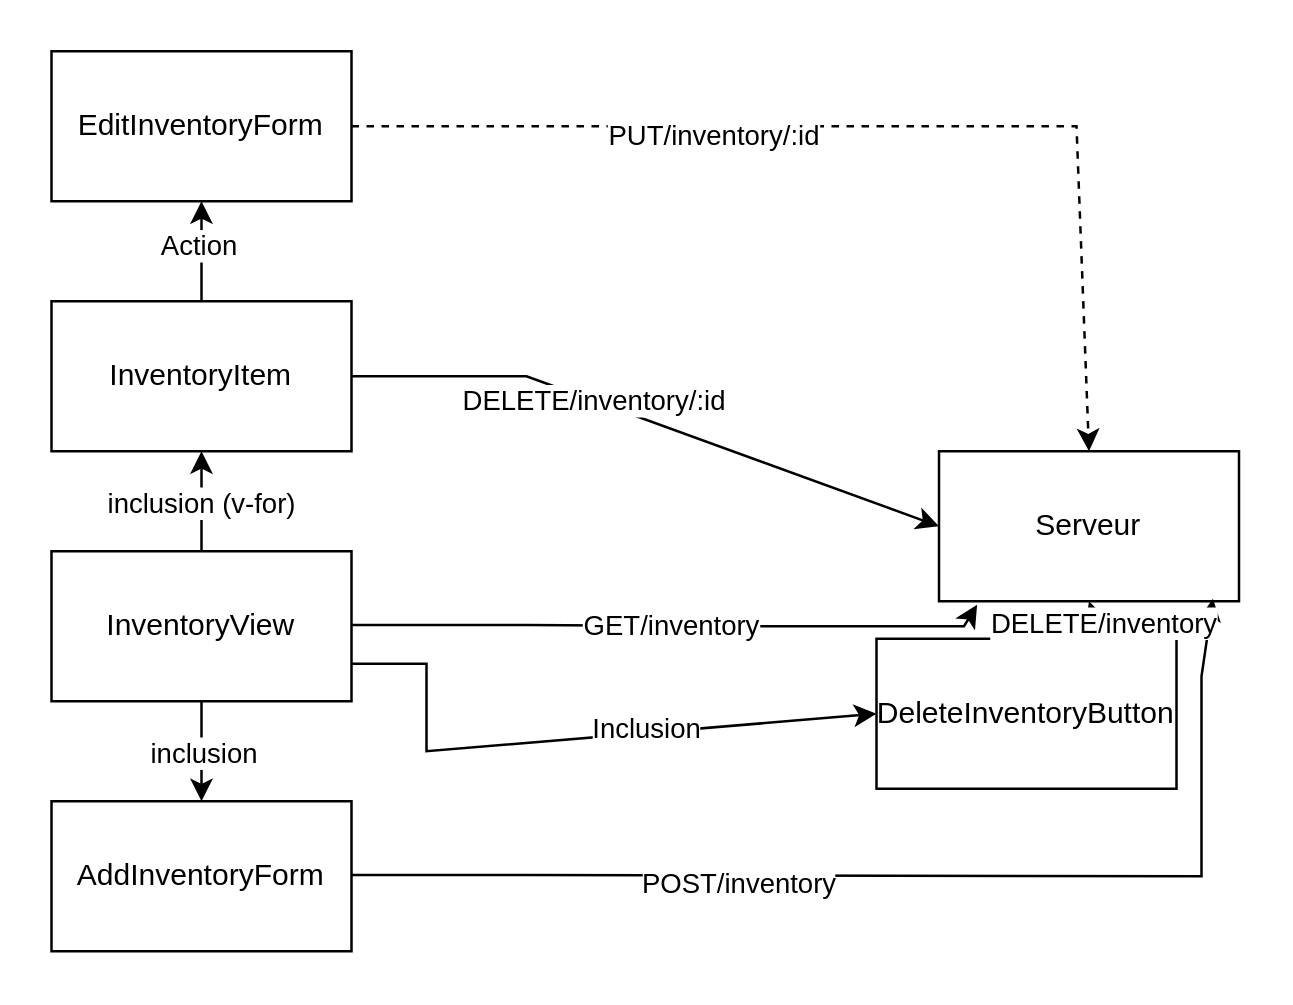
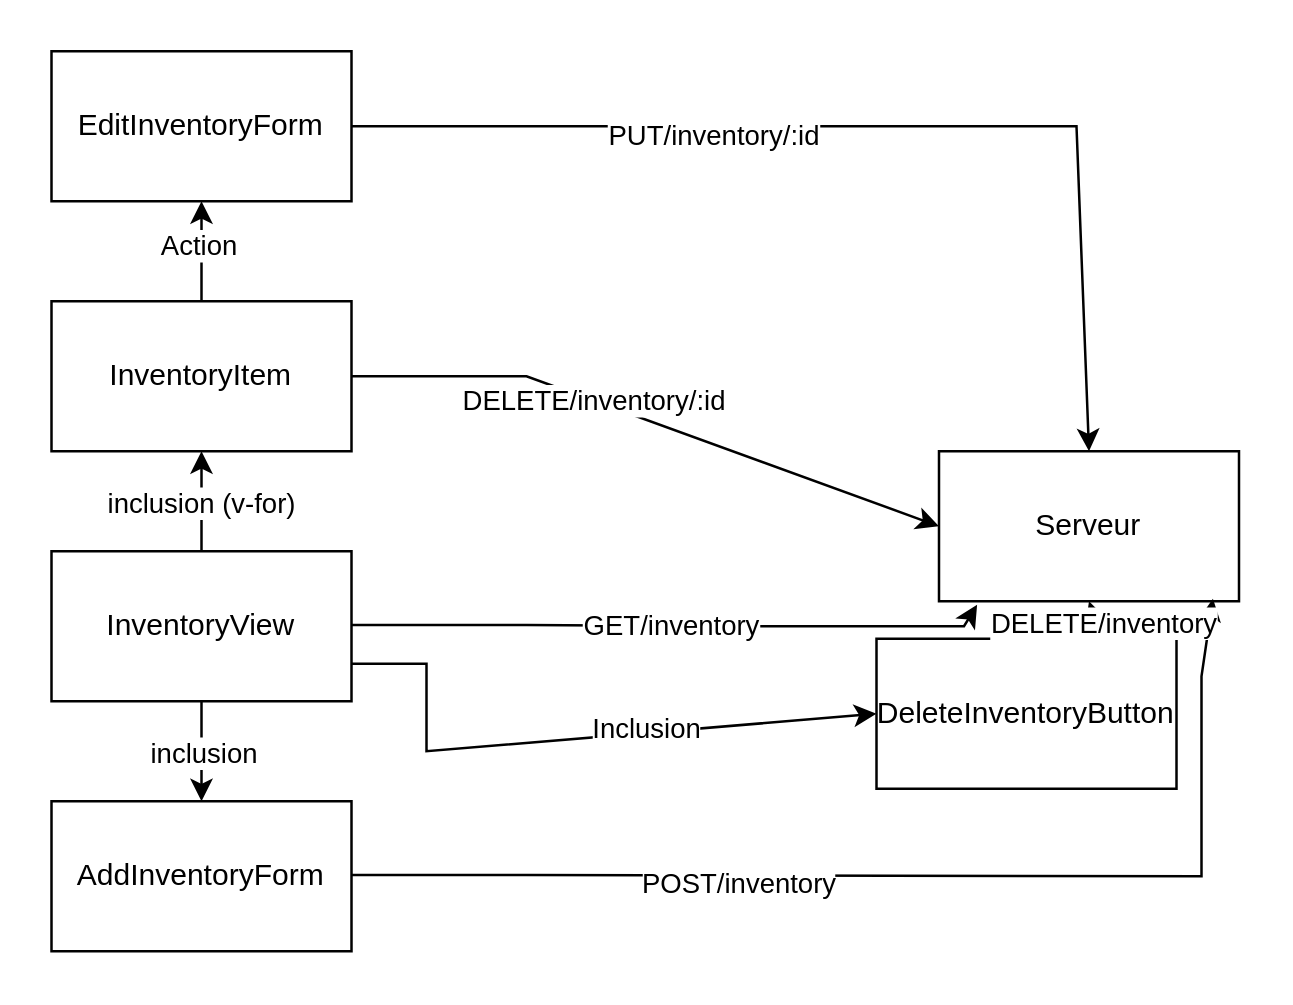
(1077, 152) -> (1077, 152)
